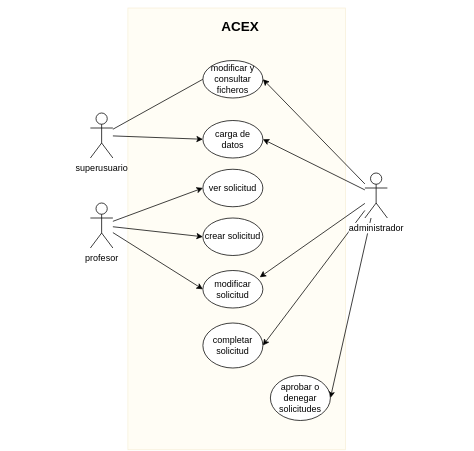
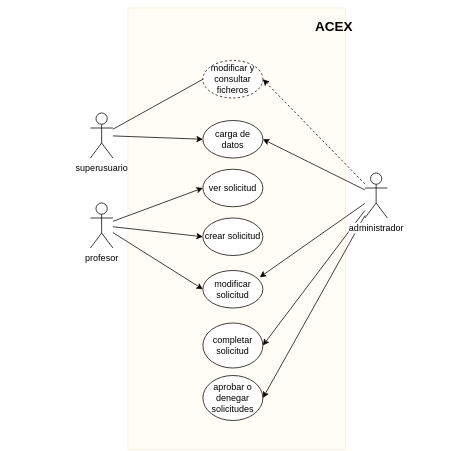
(240, 27) -> (334, 27)
(233, 79) -> (233, 79)
(317, 135) -> (317, 135)
(300, 398) -> (233, 398)
